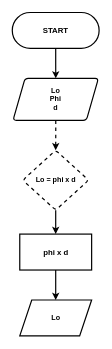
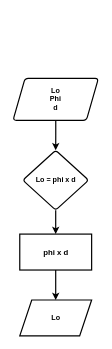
(56, 30) -> none
(56, 60) -> none
(56, 132) -> (56, 132)
(56, 180) -> (56, 180)
